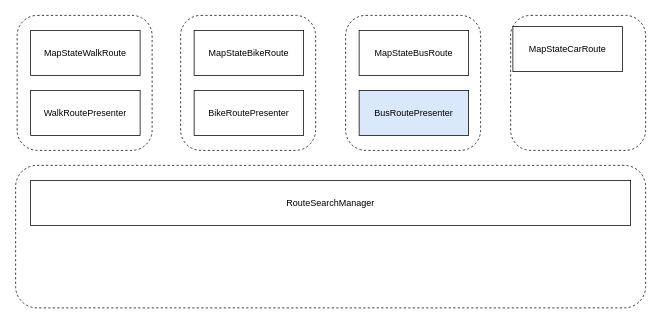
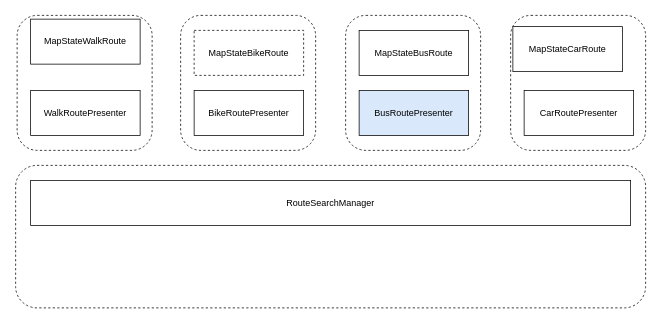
(85, 53) -> (85, 42)
(249, 53) -> (249, 53)
none -> (579, 113)
